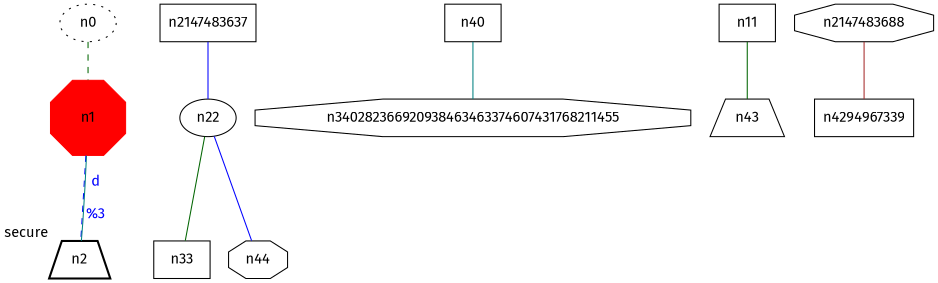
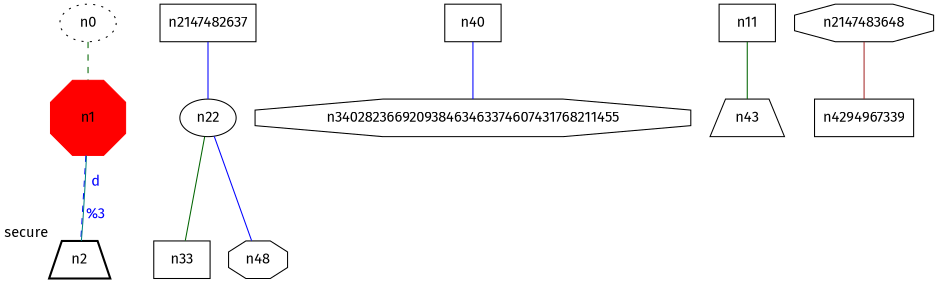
(208, 23) -> (208, 23)
(864, 23) -> (864, 23)
(473, 70) -> (473, 70)
(258, 260) -> (258, 260)
